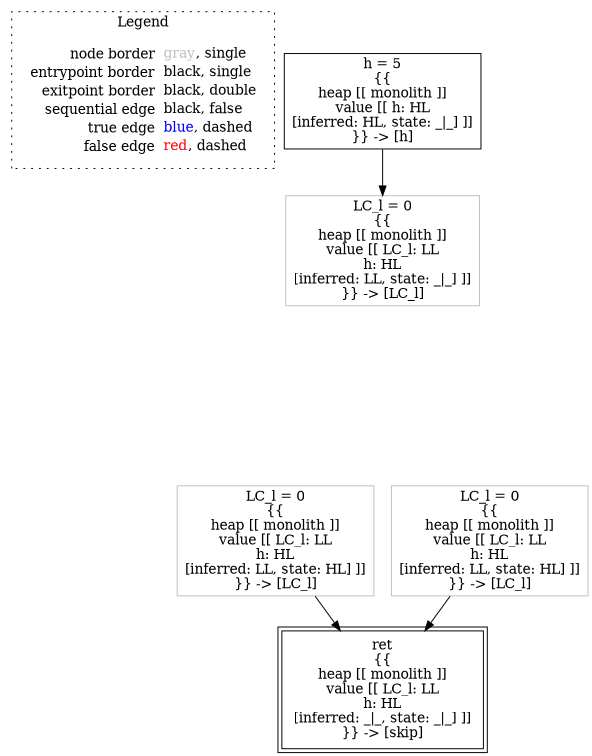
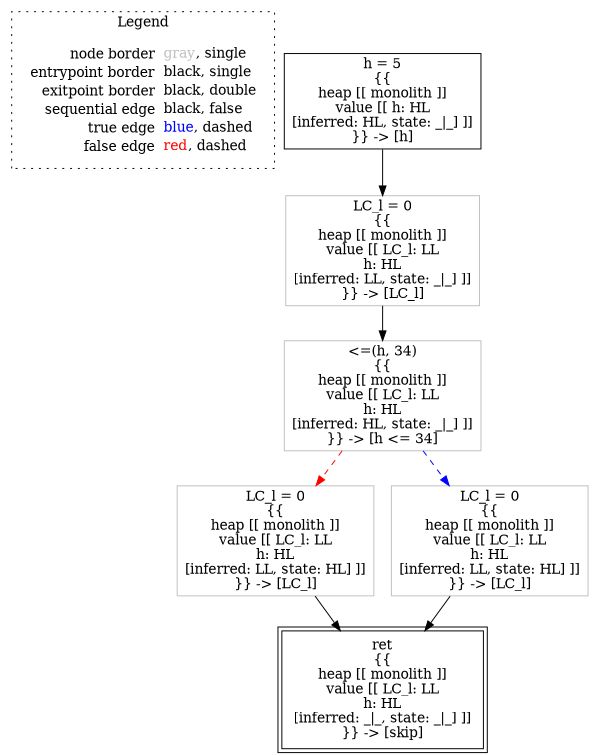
none -> (383, 396)
